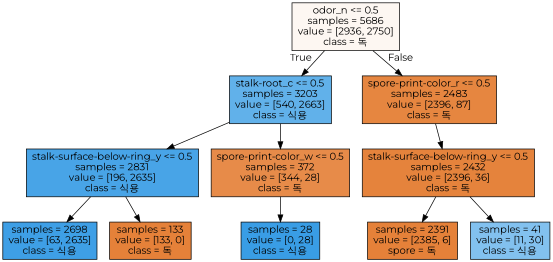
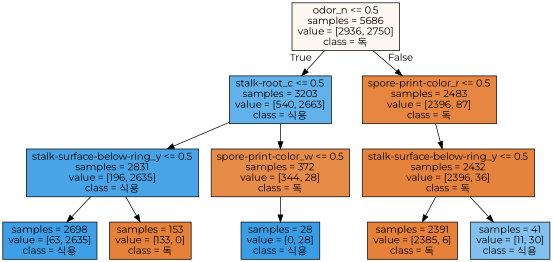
(150, 241) -> (150, 241)
(413, 241) -> (413, 241)
